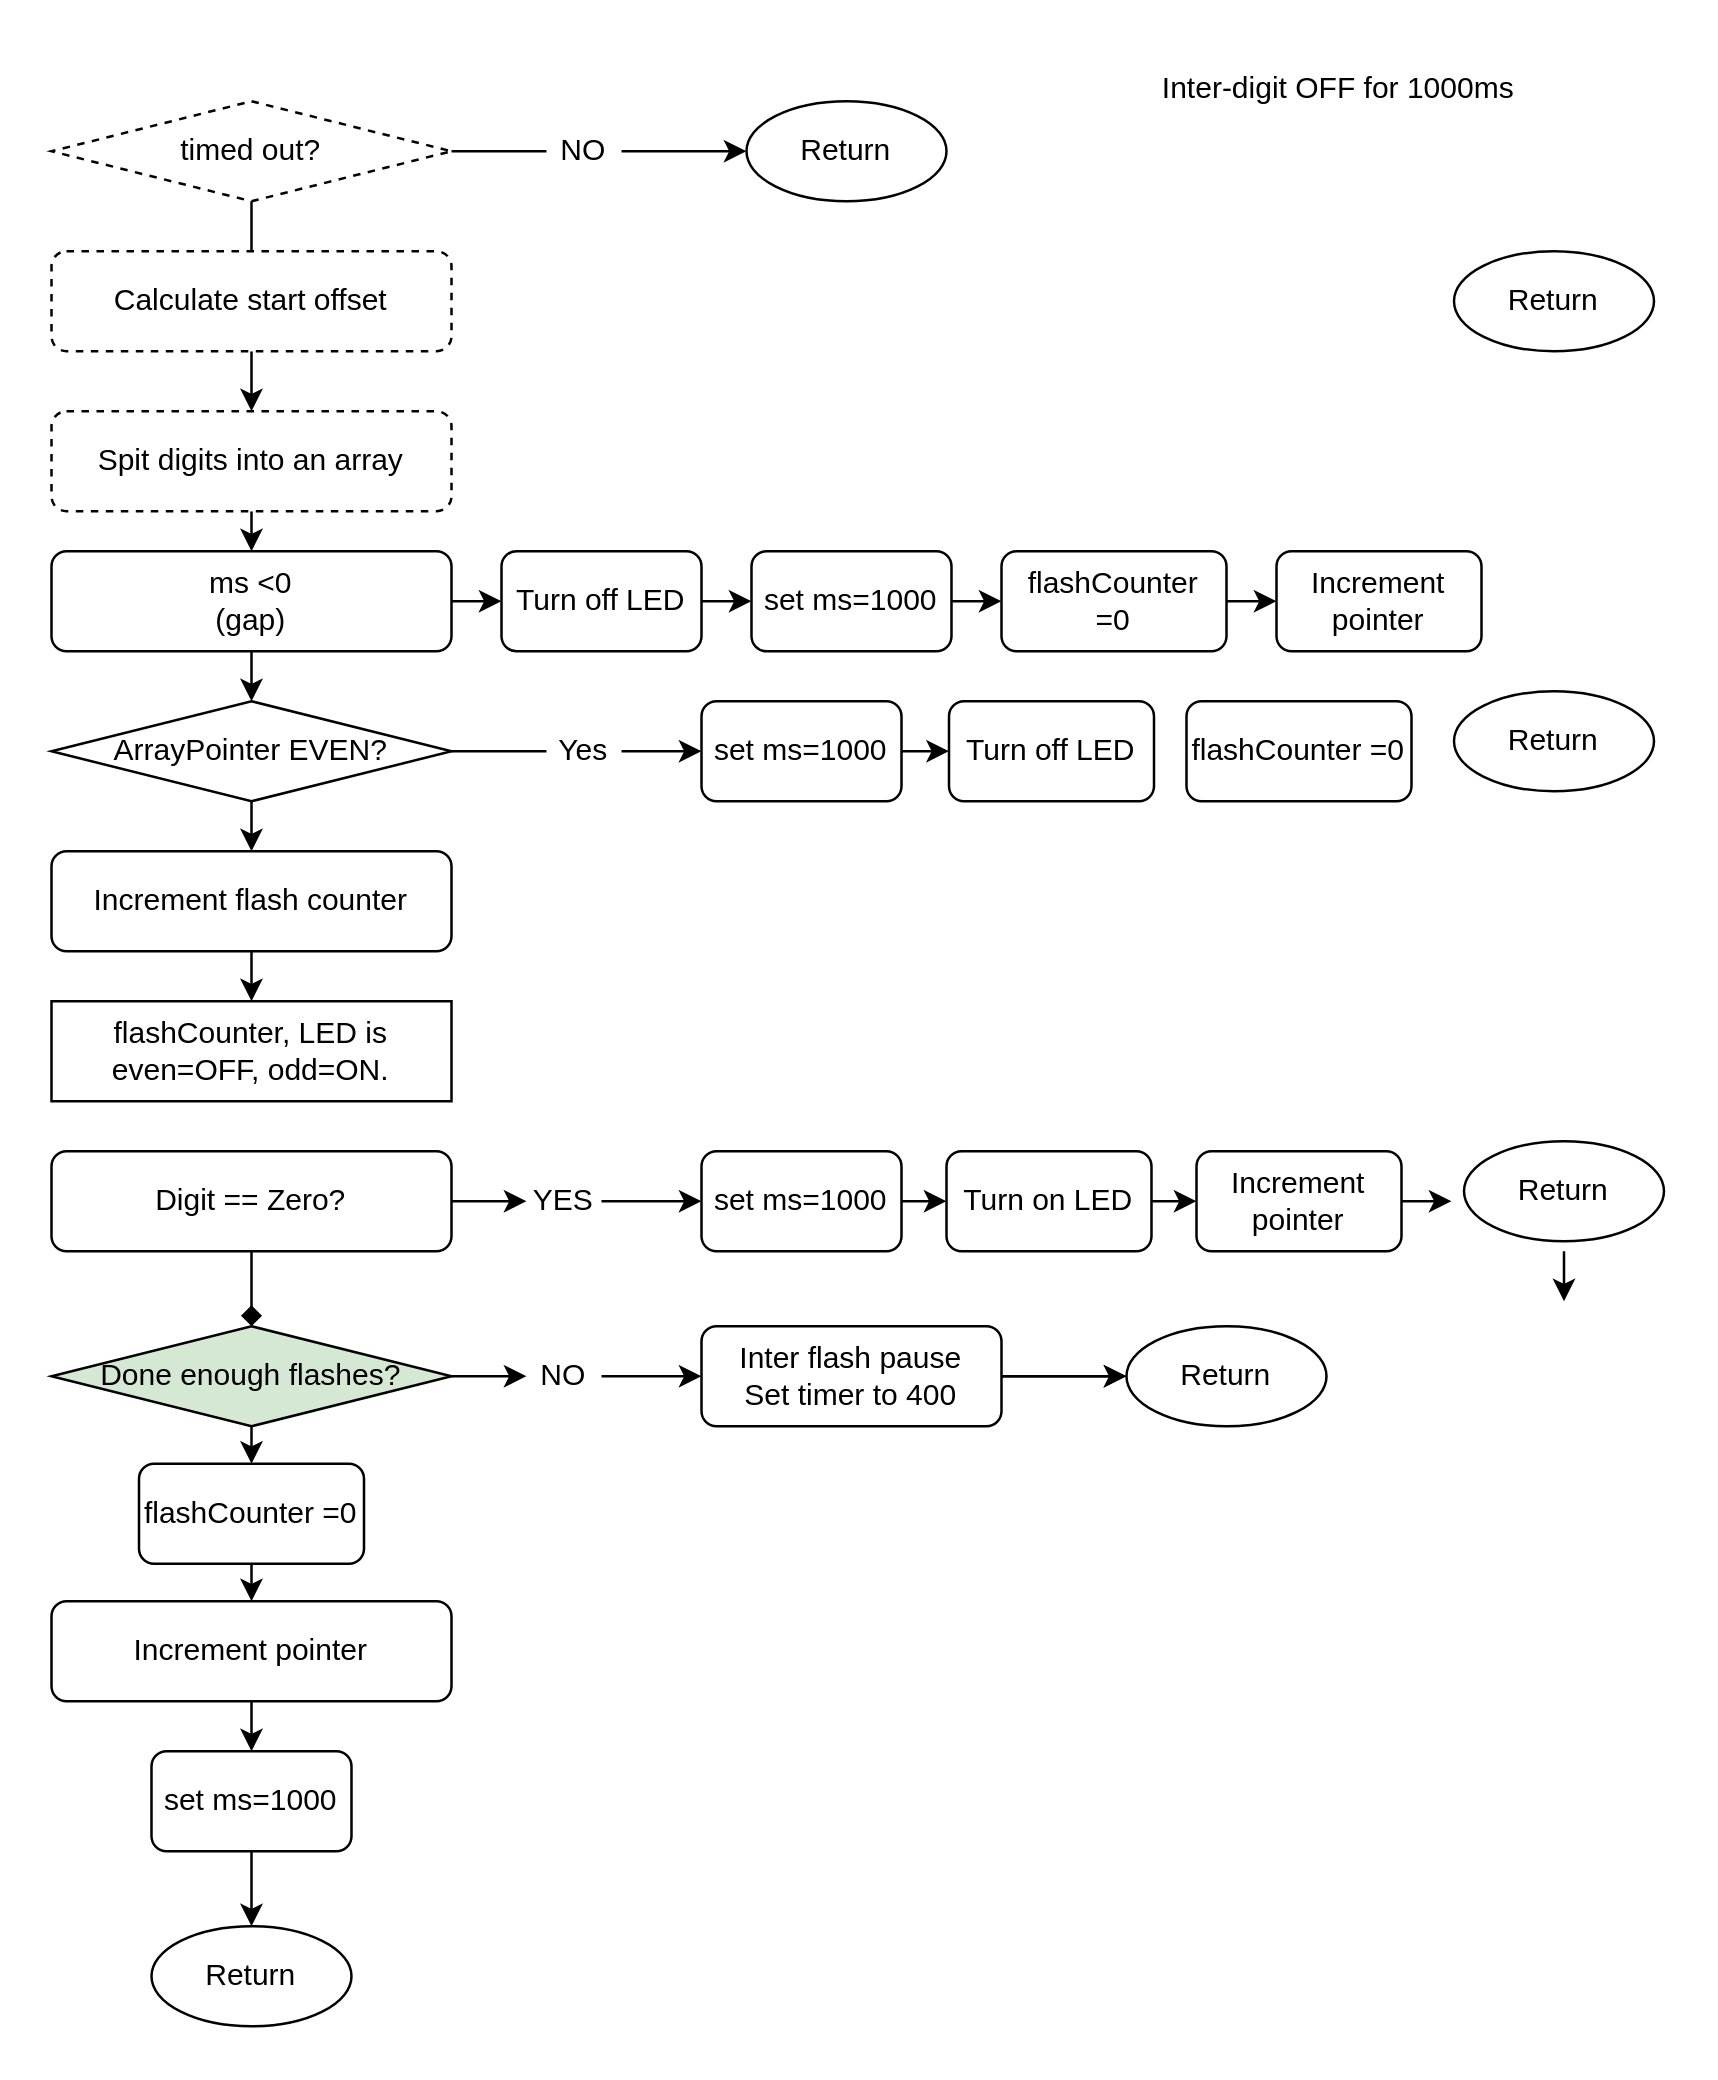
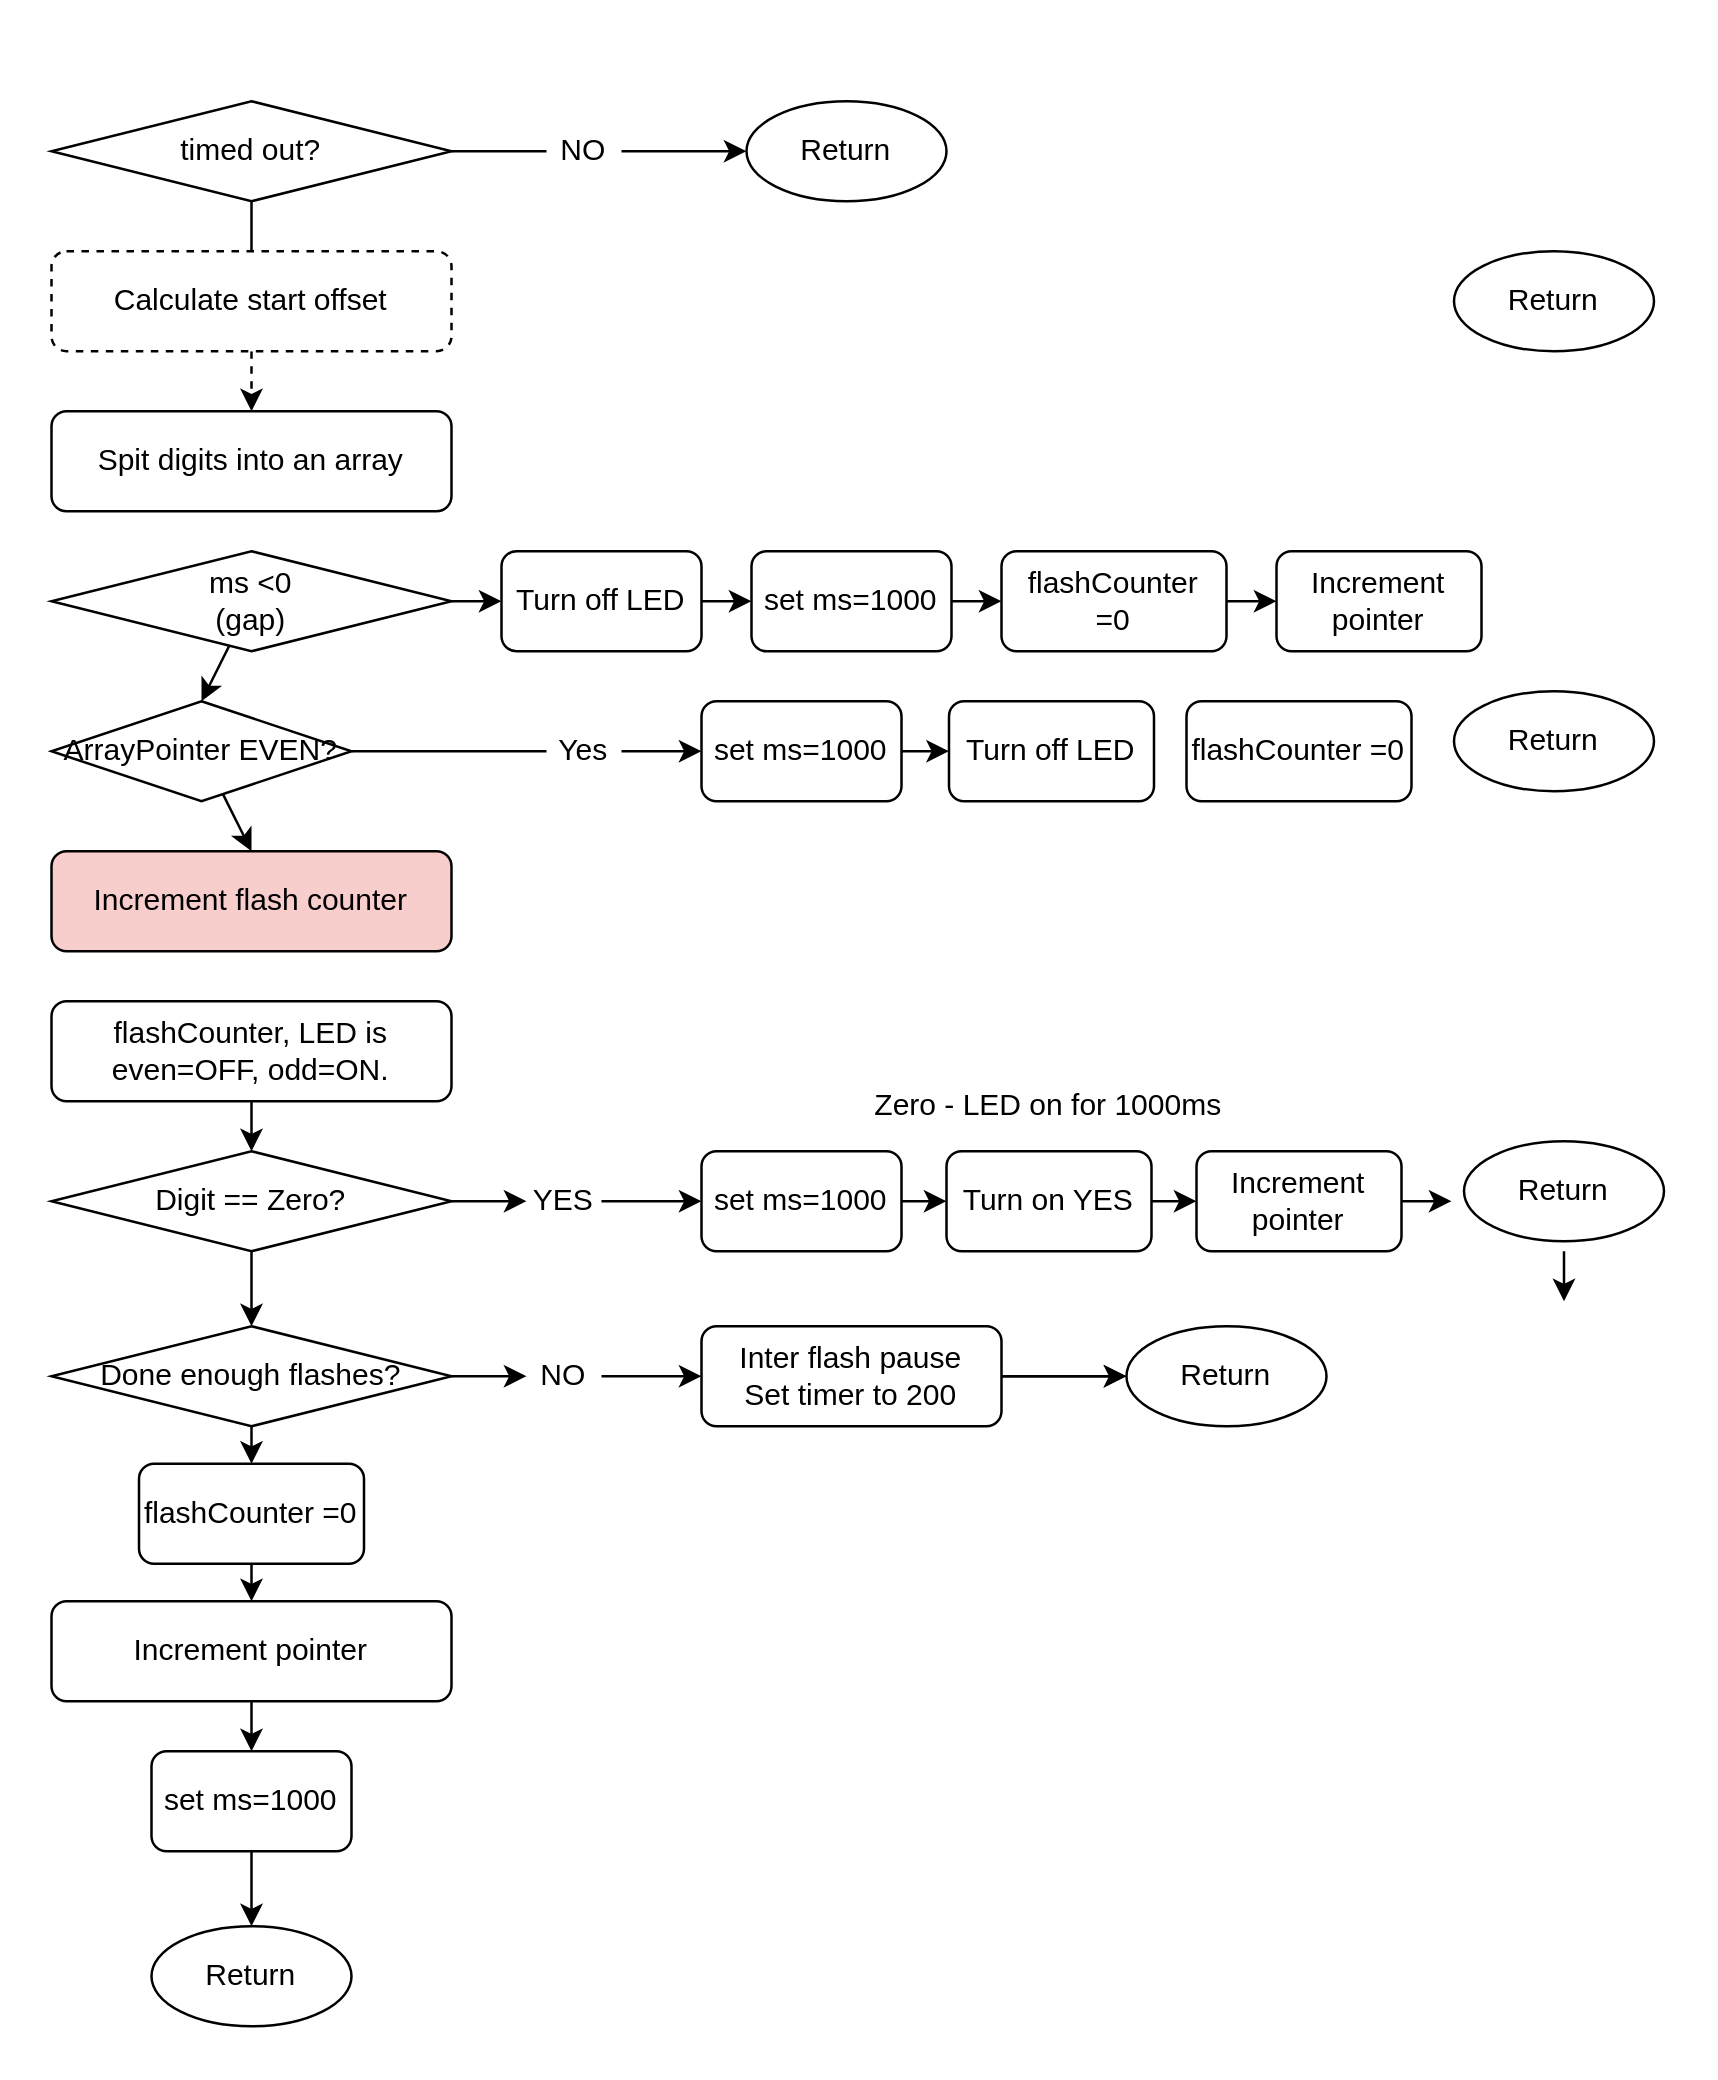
(1339, 89) -> none
(251, 151) -> (251, 151)
(251, 376) -> (251, 376)
(251, 461) -> (251, 461)
(251, 523) -> none
(251, 601) -> (251, 601)
(251, 751) -> (201, 751)
(251, 901) -> (251, 901)
(251, 968) -> none
(251, 1051) -> (251, 1051)
none -> (1049, 1106)
none -> (251, 1118)
(251, 1201) -> (251, 1201)
(1049, 1201) -> (1049, 1201)
(251, 1306) -> (251, 1307)
(251, 1376) -> (251, 1376)
(851, 1376) -> (851, 1376)
